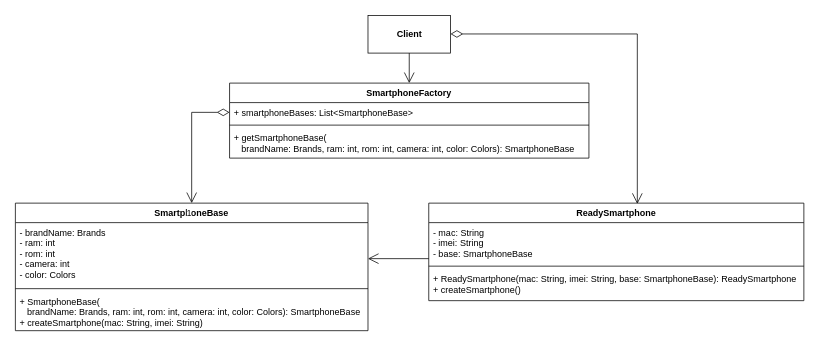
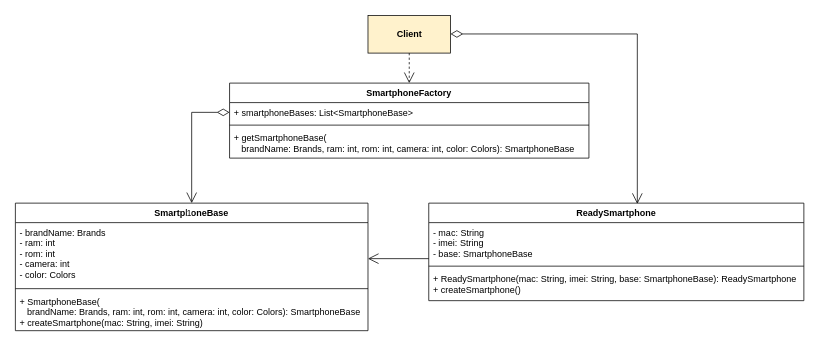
(409, 34) -> (409, 34)
(409, 67) -> (409, 67)
